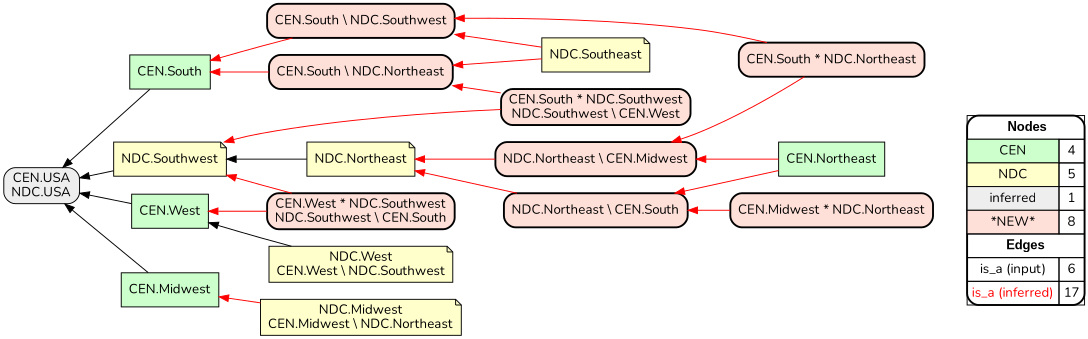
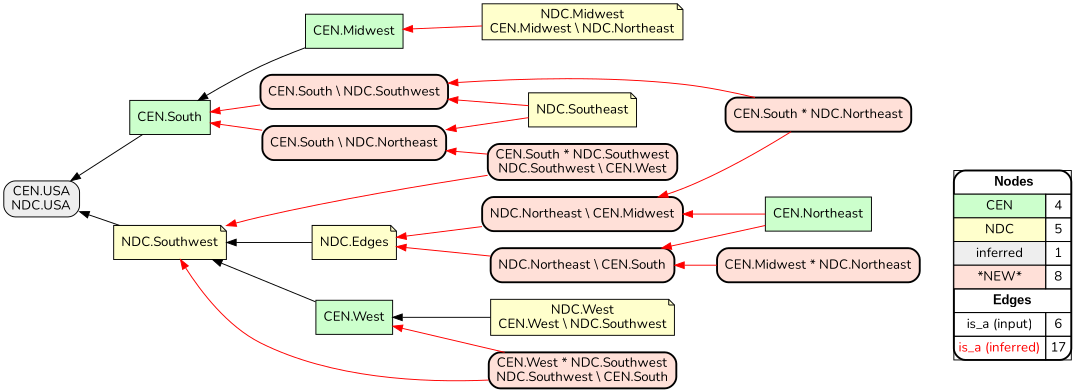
(361, 159) -> (354, 242)
(110, 199) -> (269, 283)
(110, 241) -> (255, 69)
